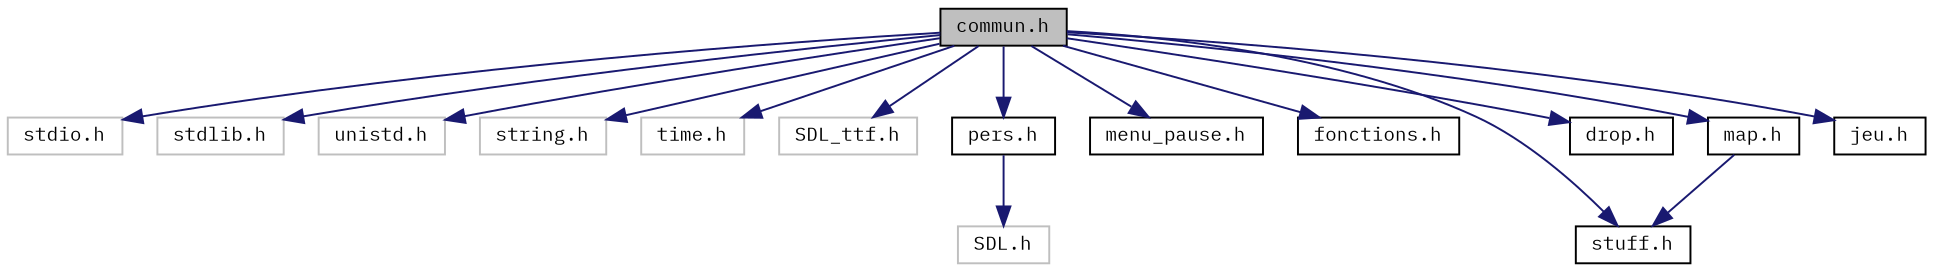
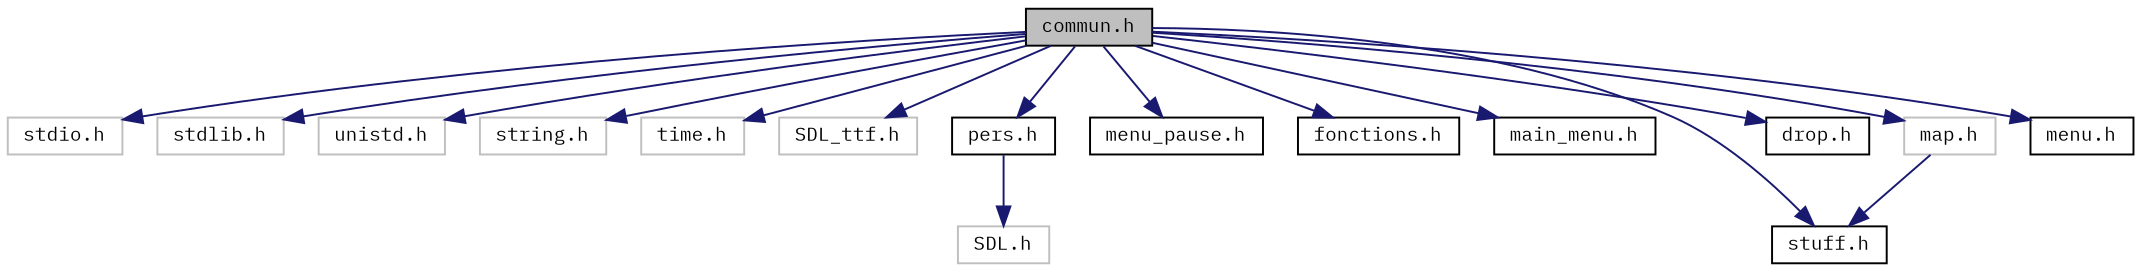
none -> (1575, 136)
(1754, 136) -> (1950, 136)
(1880, 136) -> (2082, 136)
